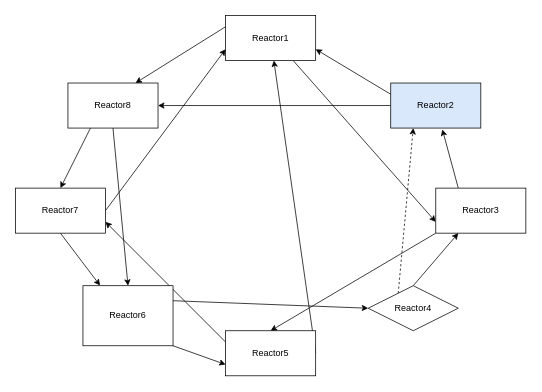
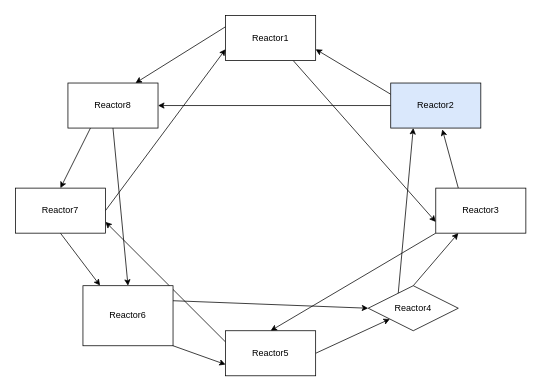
(293, 198) -> (350, 337)
(405, 213) -> (405, 213)
